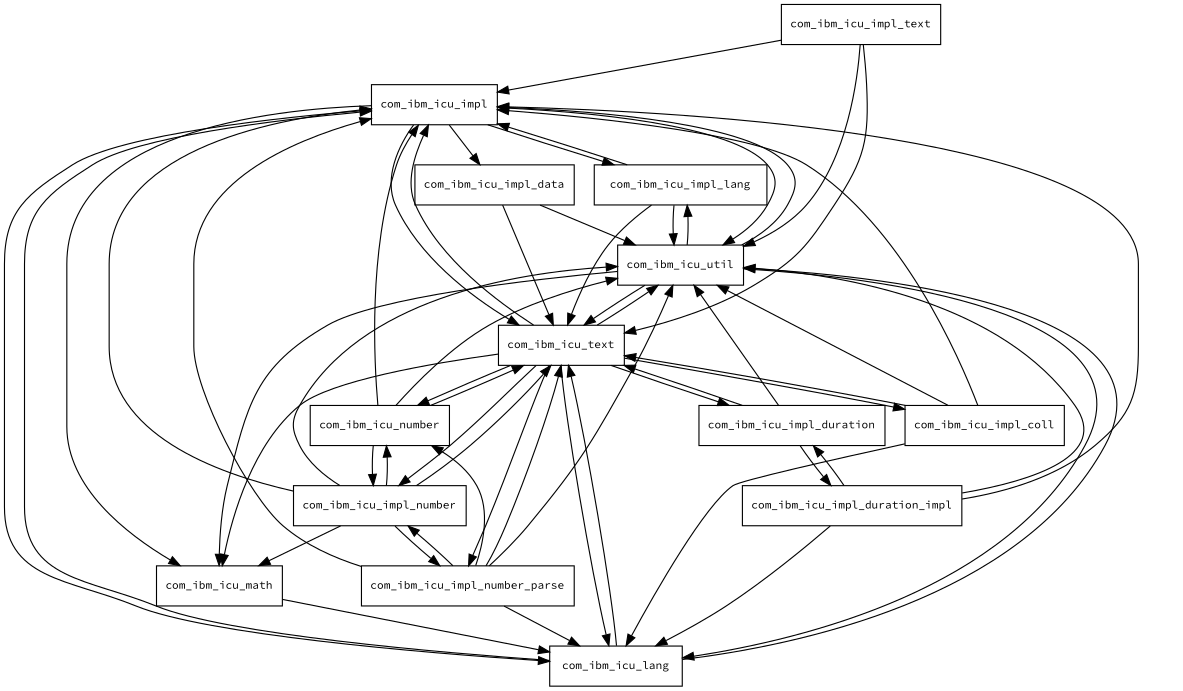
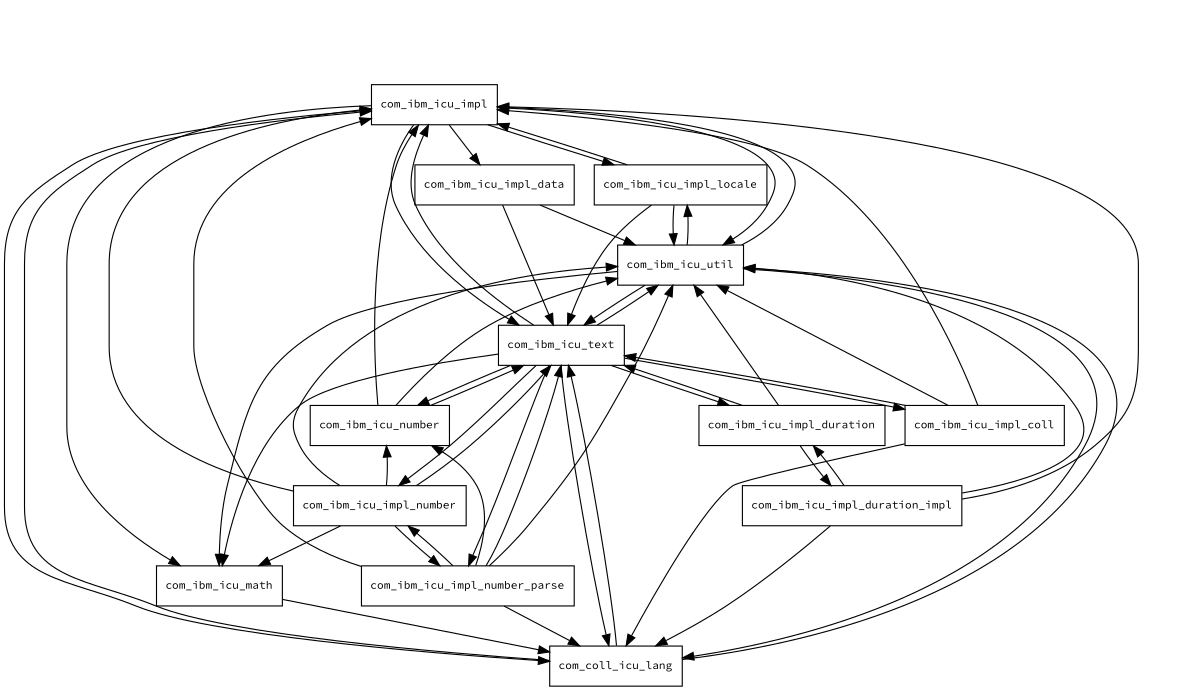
(861, 25) -> none
(681, 185) -> (681, 185)
(372, 460) -> none
(616, 666) -> (616, 666)
